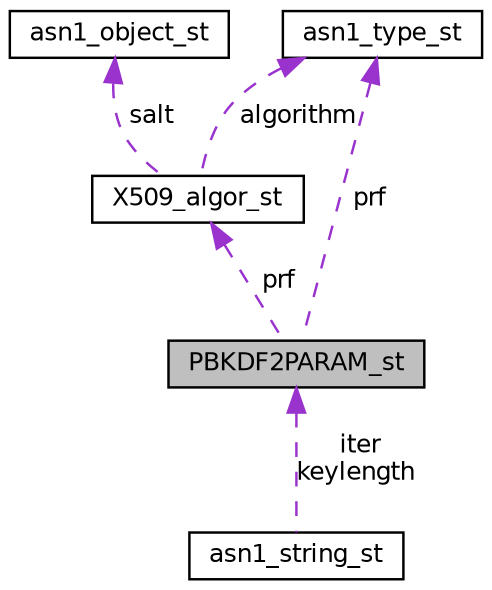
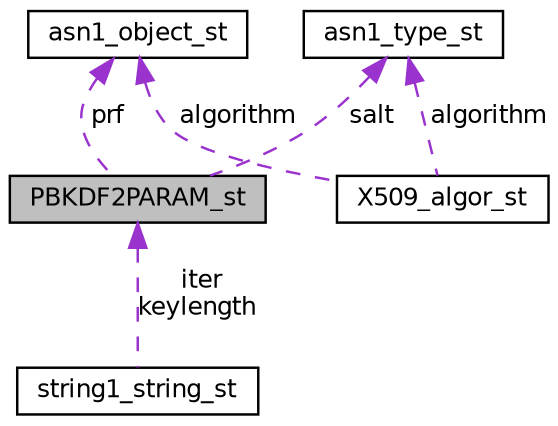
(149, 117) -> (235, 117)
(366, 199) -> (369, 117)
(254, 293) -> (83, 129)
(296, 556) -> (138, 391)
